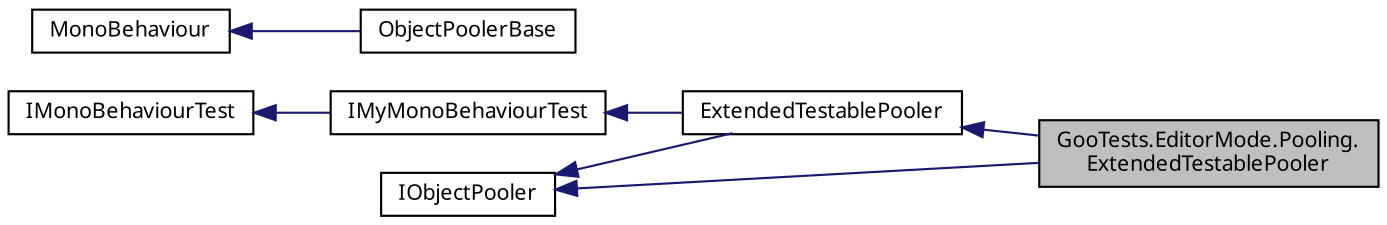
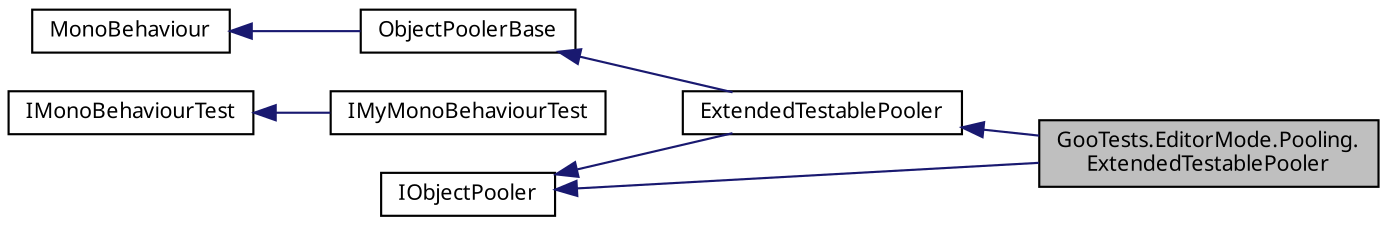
(655, 113) -> (656, 74)
